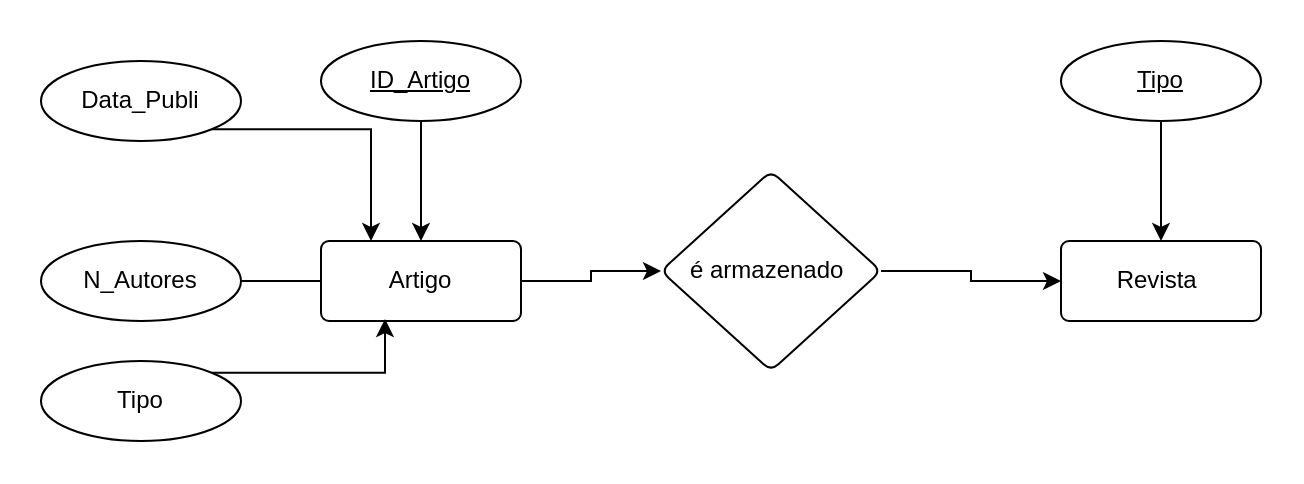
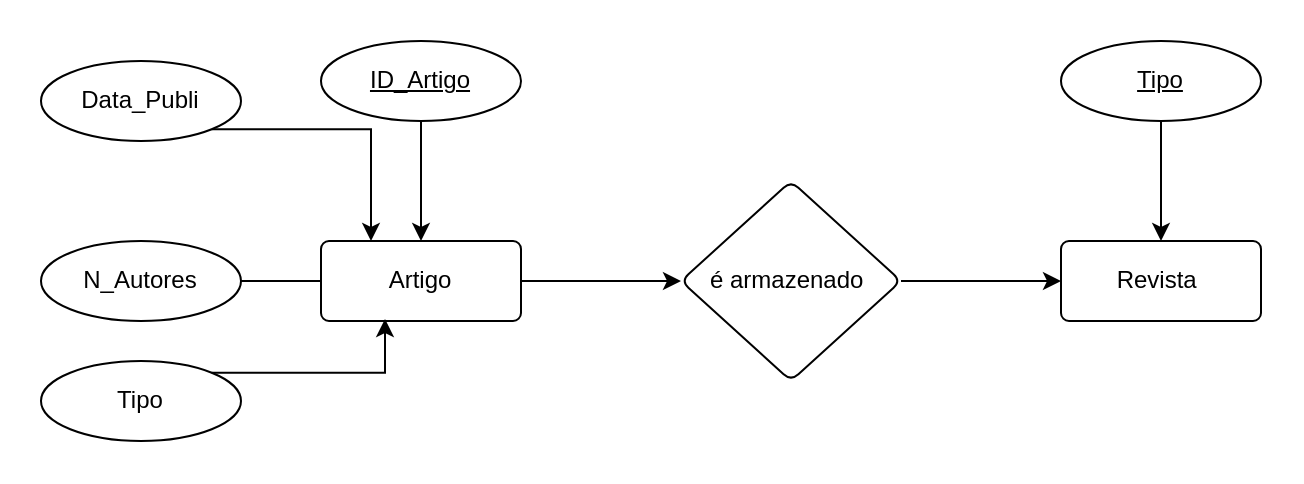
(771, 271) -> (791, 281)
